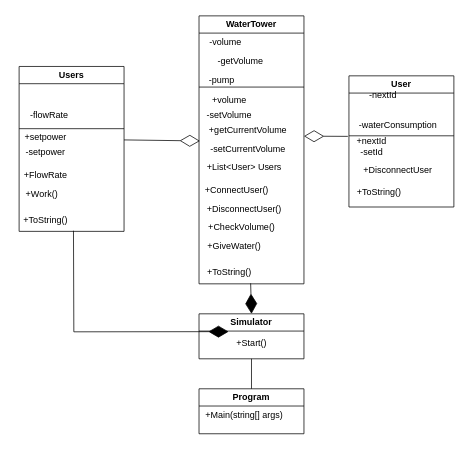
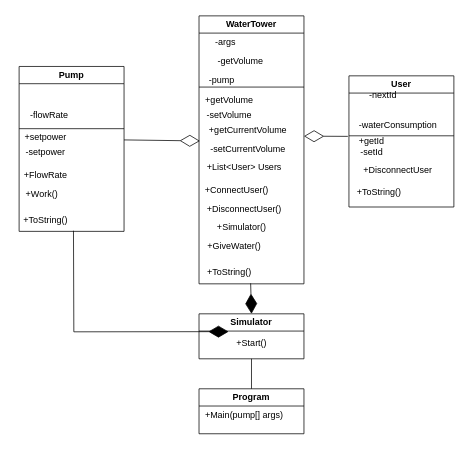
(226, 42) -> (226, 42)
(72, 75) -> (72, 75)
(230, 100) -> (230, 100)
(372, 141) -> (372, 141)
(241, 228) -> (241, 228)
(245, 415) -> (245, 415)
